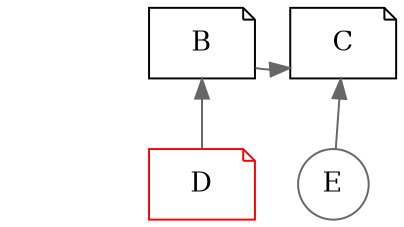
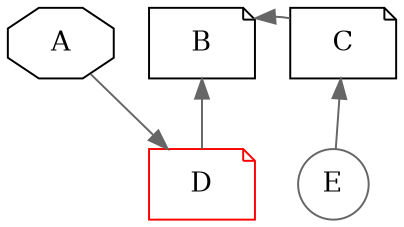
none -> (61, 43)
(263, 69) -> (283, 17)
